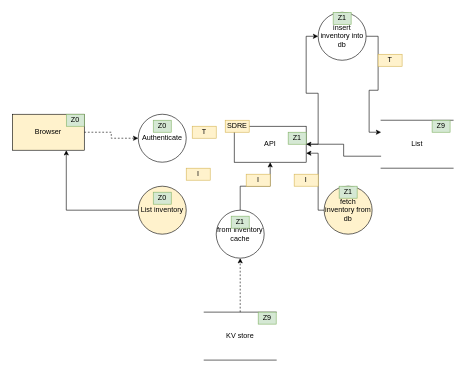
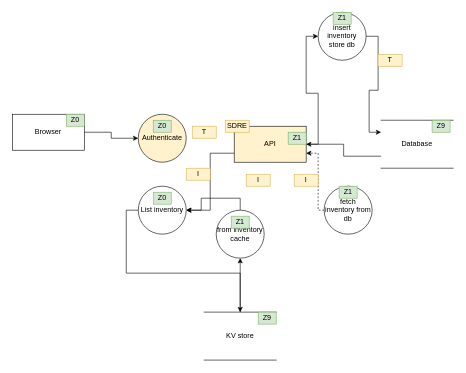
(342, 36) -> (342, 36)
(48, 132) -> (48, 132)
(111, 132) -> (111, 132)
(162, 138) -> (162, 138)
(270, 144) -> (270, 144)
(417, 144) -> (417, 144)
none -> (214, 153)
(240, 186) -> (217, 198)
(318, 200) -> (318, 200)
(66, 210) -> (149, 273)
(162, 210) -> (162, 210)
(348, 210) -> (348, 210)
(240, 310) -> (240, 310)
